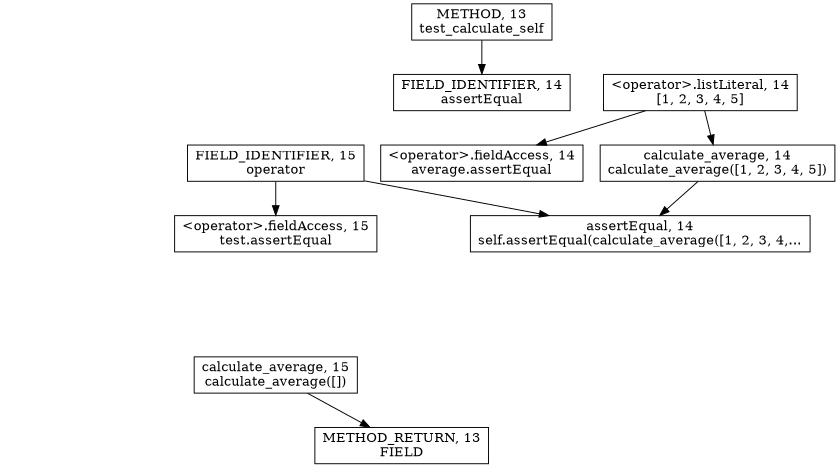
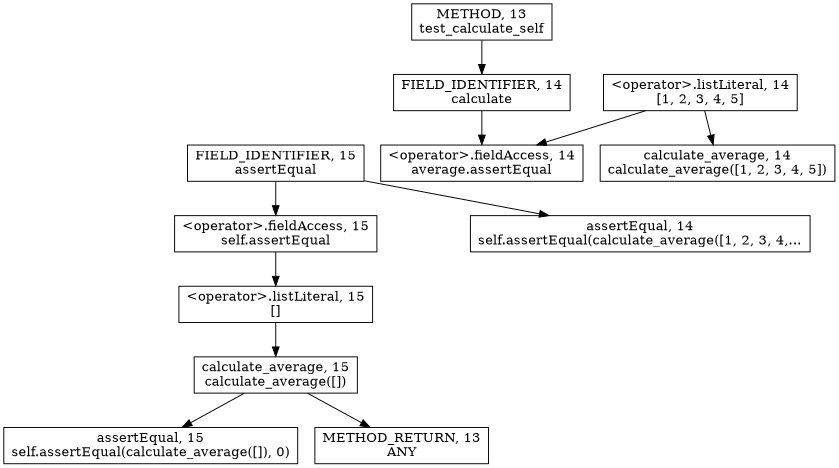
(482, 99) -> (482, 99)
none -> (482, 123)
(276, 170) -> (276, 170)
(682, 195) -> none
(276, 240) -> (276, 240)
none -> (276, 304)
none -> (151, 446)
(402, 452) -> (402, 452)
